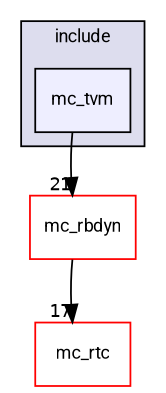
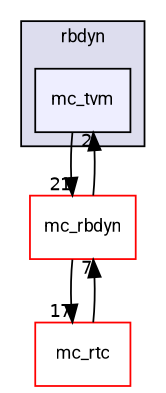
(83, 38) -> (83, 38)
none -> (95, 173)
none -> (95, 300)
